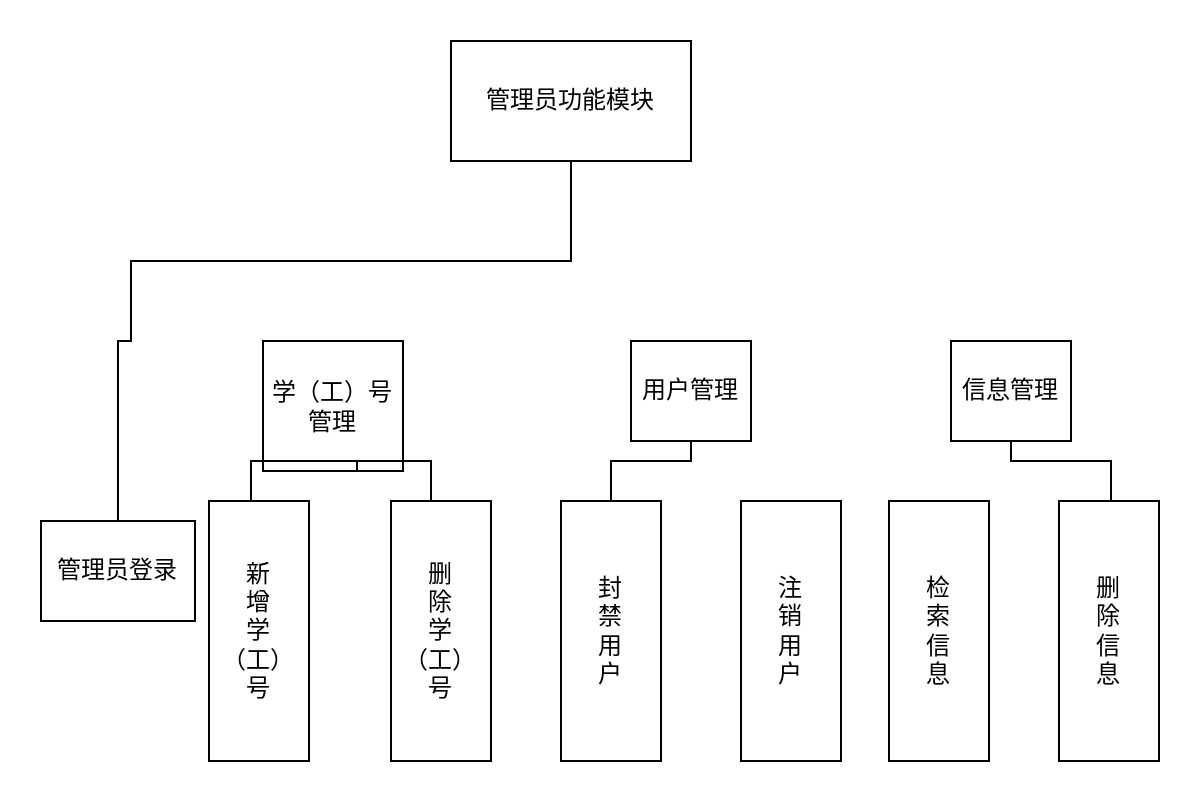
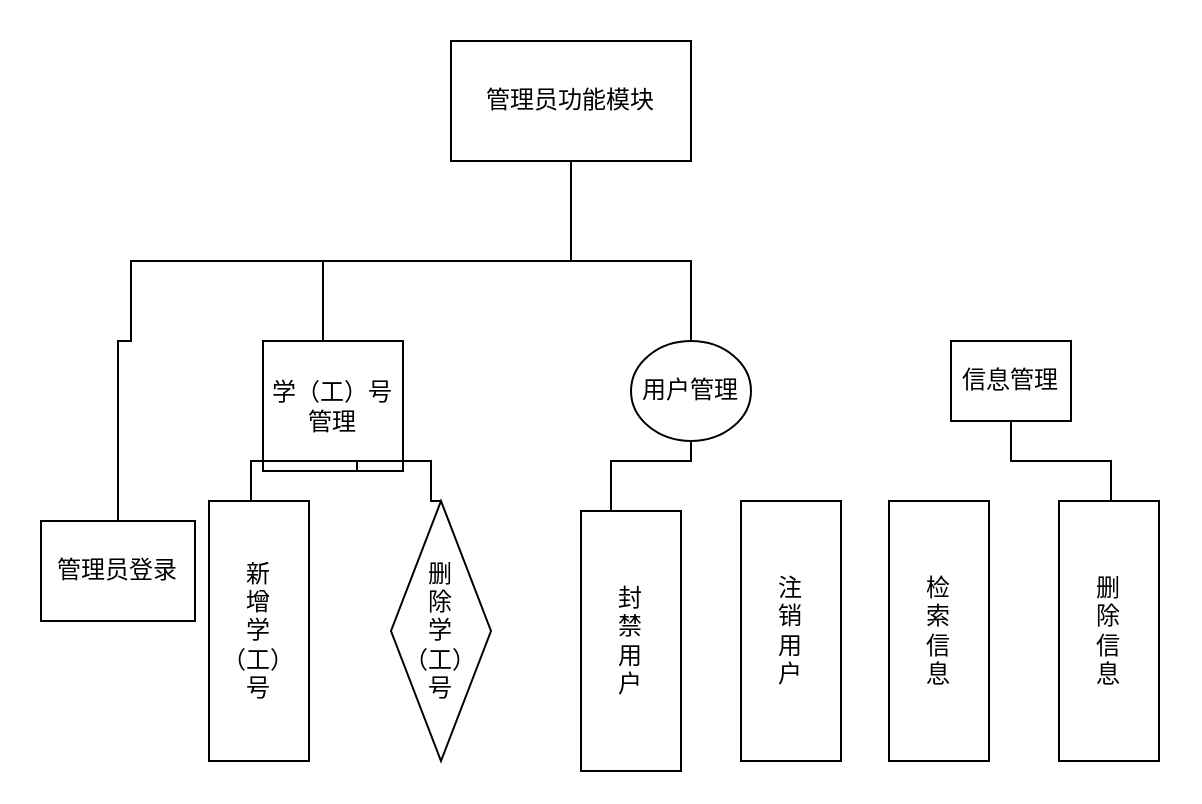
none -> (673, 261)
none -> (323, 302)
(691, 391) -> (691, 391)
(1011, 391) -> (1011, 381)
(441, 631) -> (441, 631)
(611, 631) -> (631, 641)
